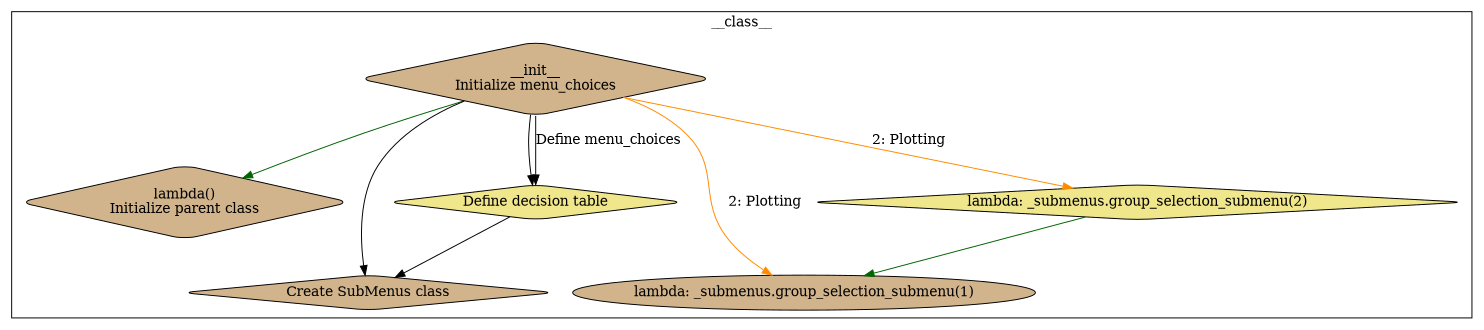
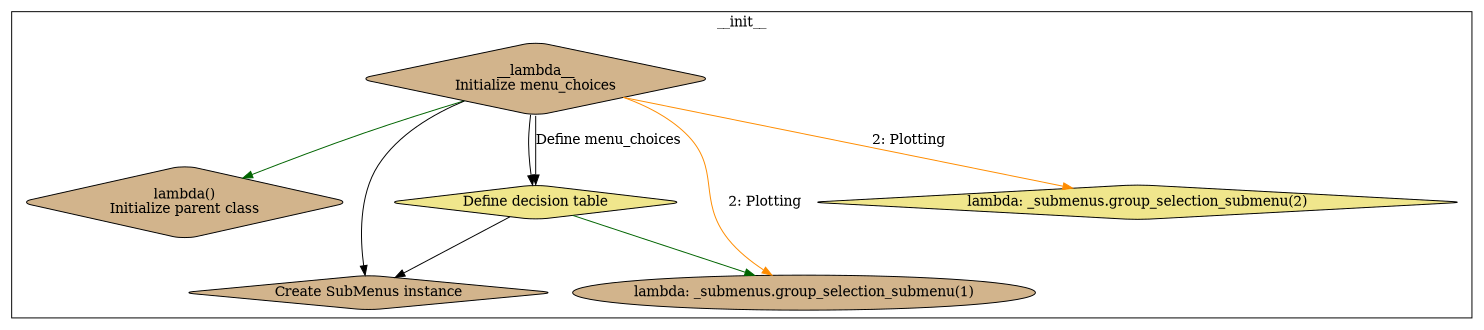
(742, 23) -> (742, 23)
(536, 79) -> (536, 79)
(980, 245) -> (659, 244)
(368, 293) -> (368, 293)
